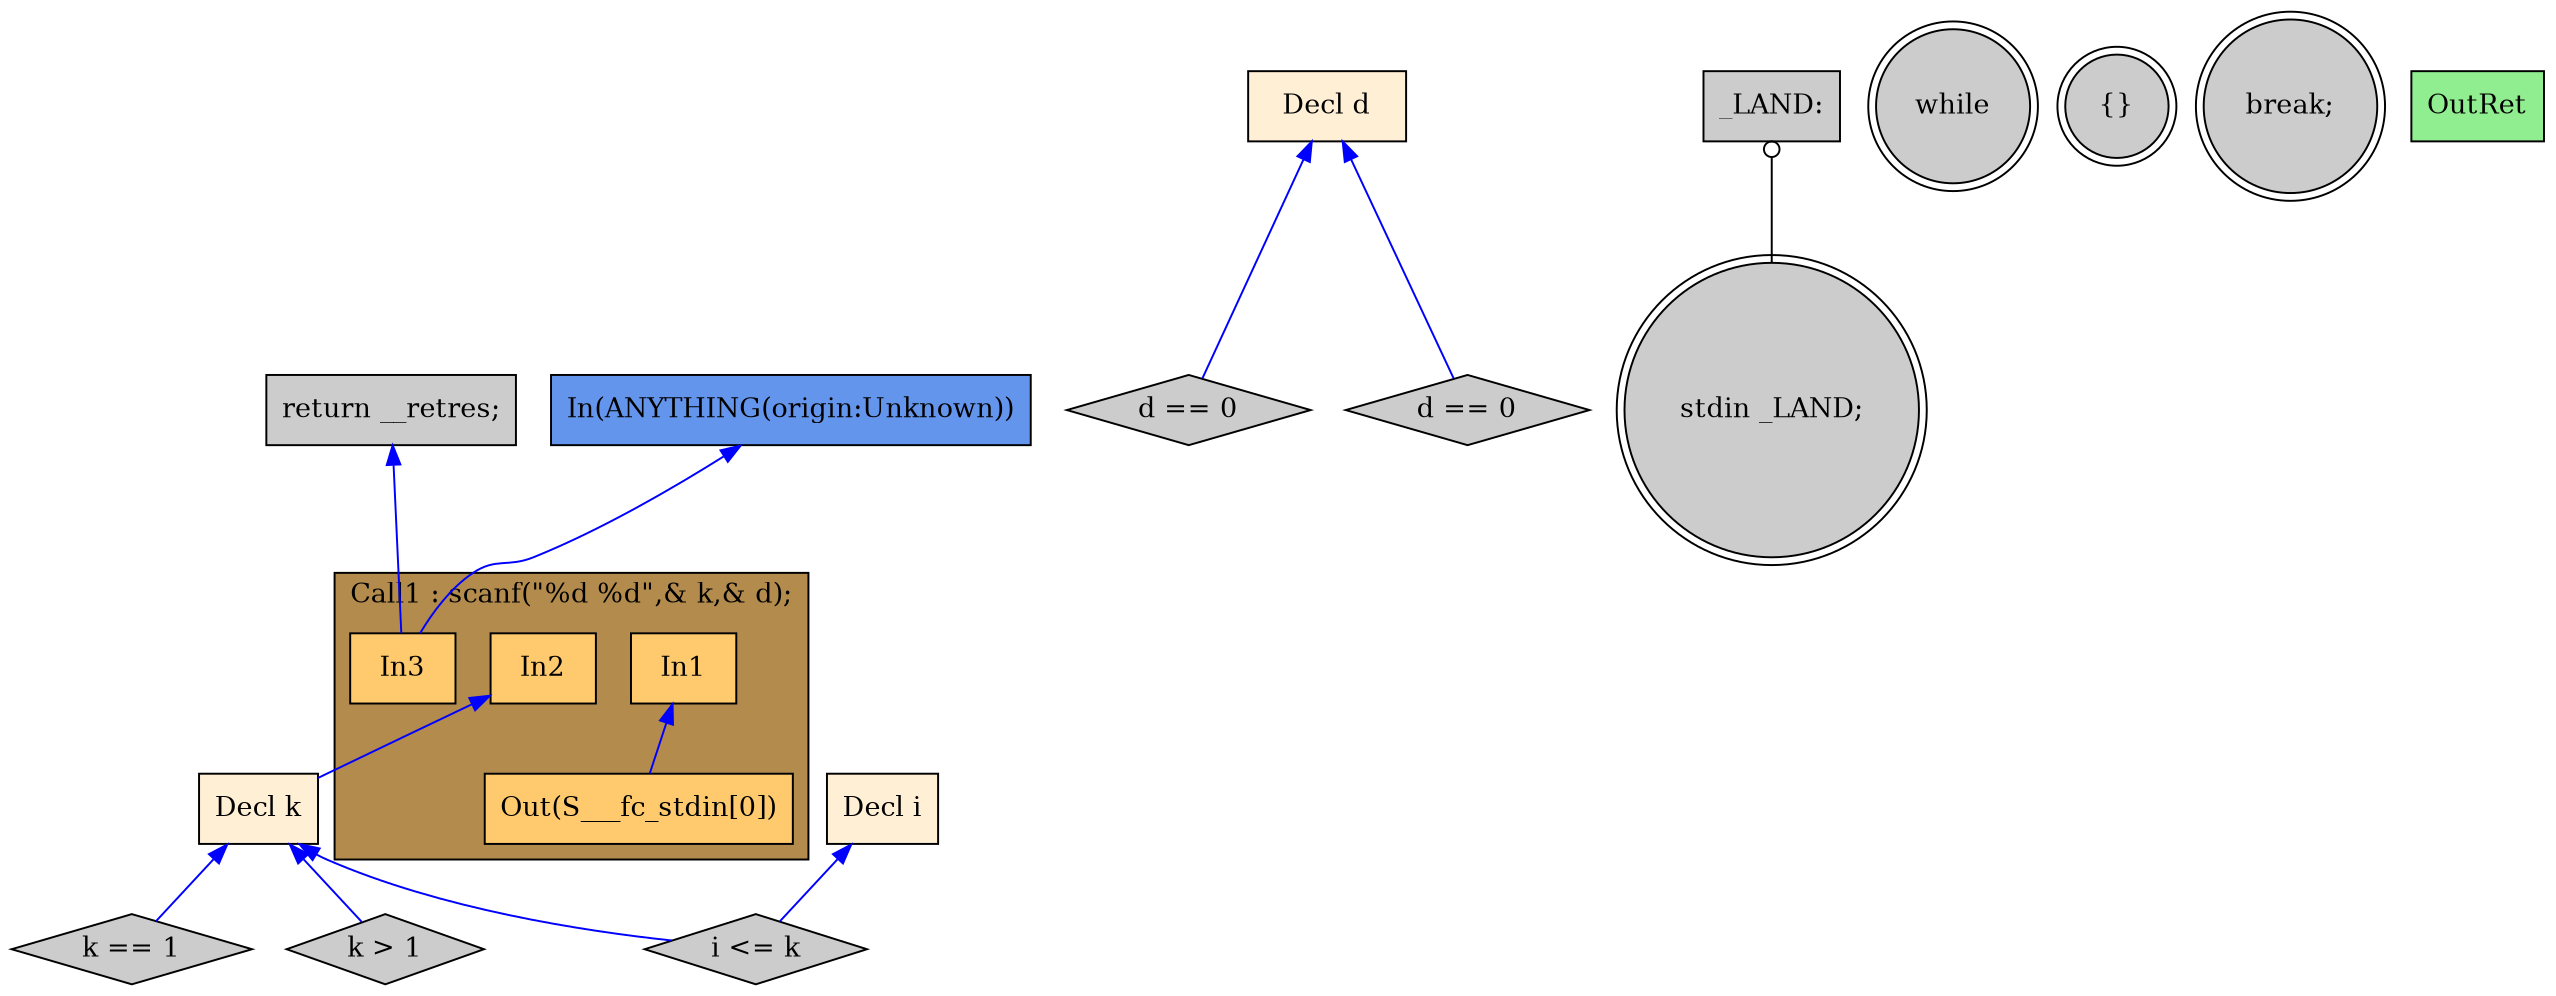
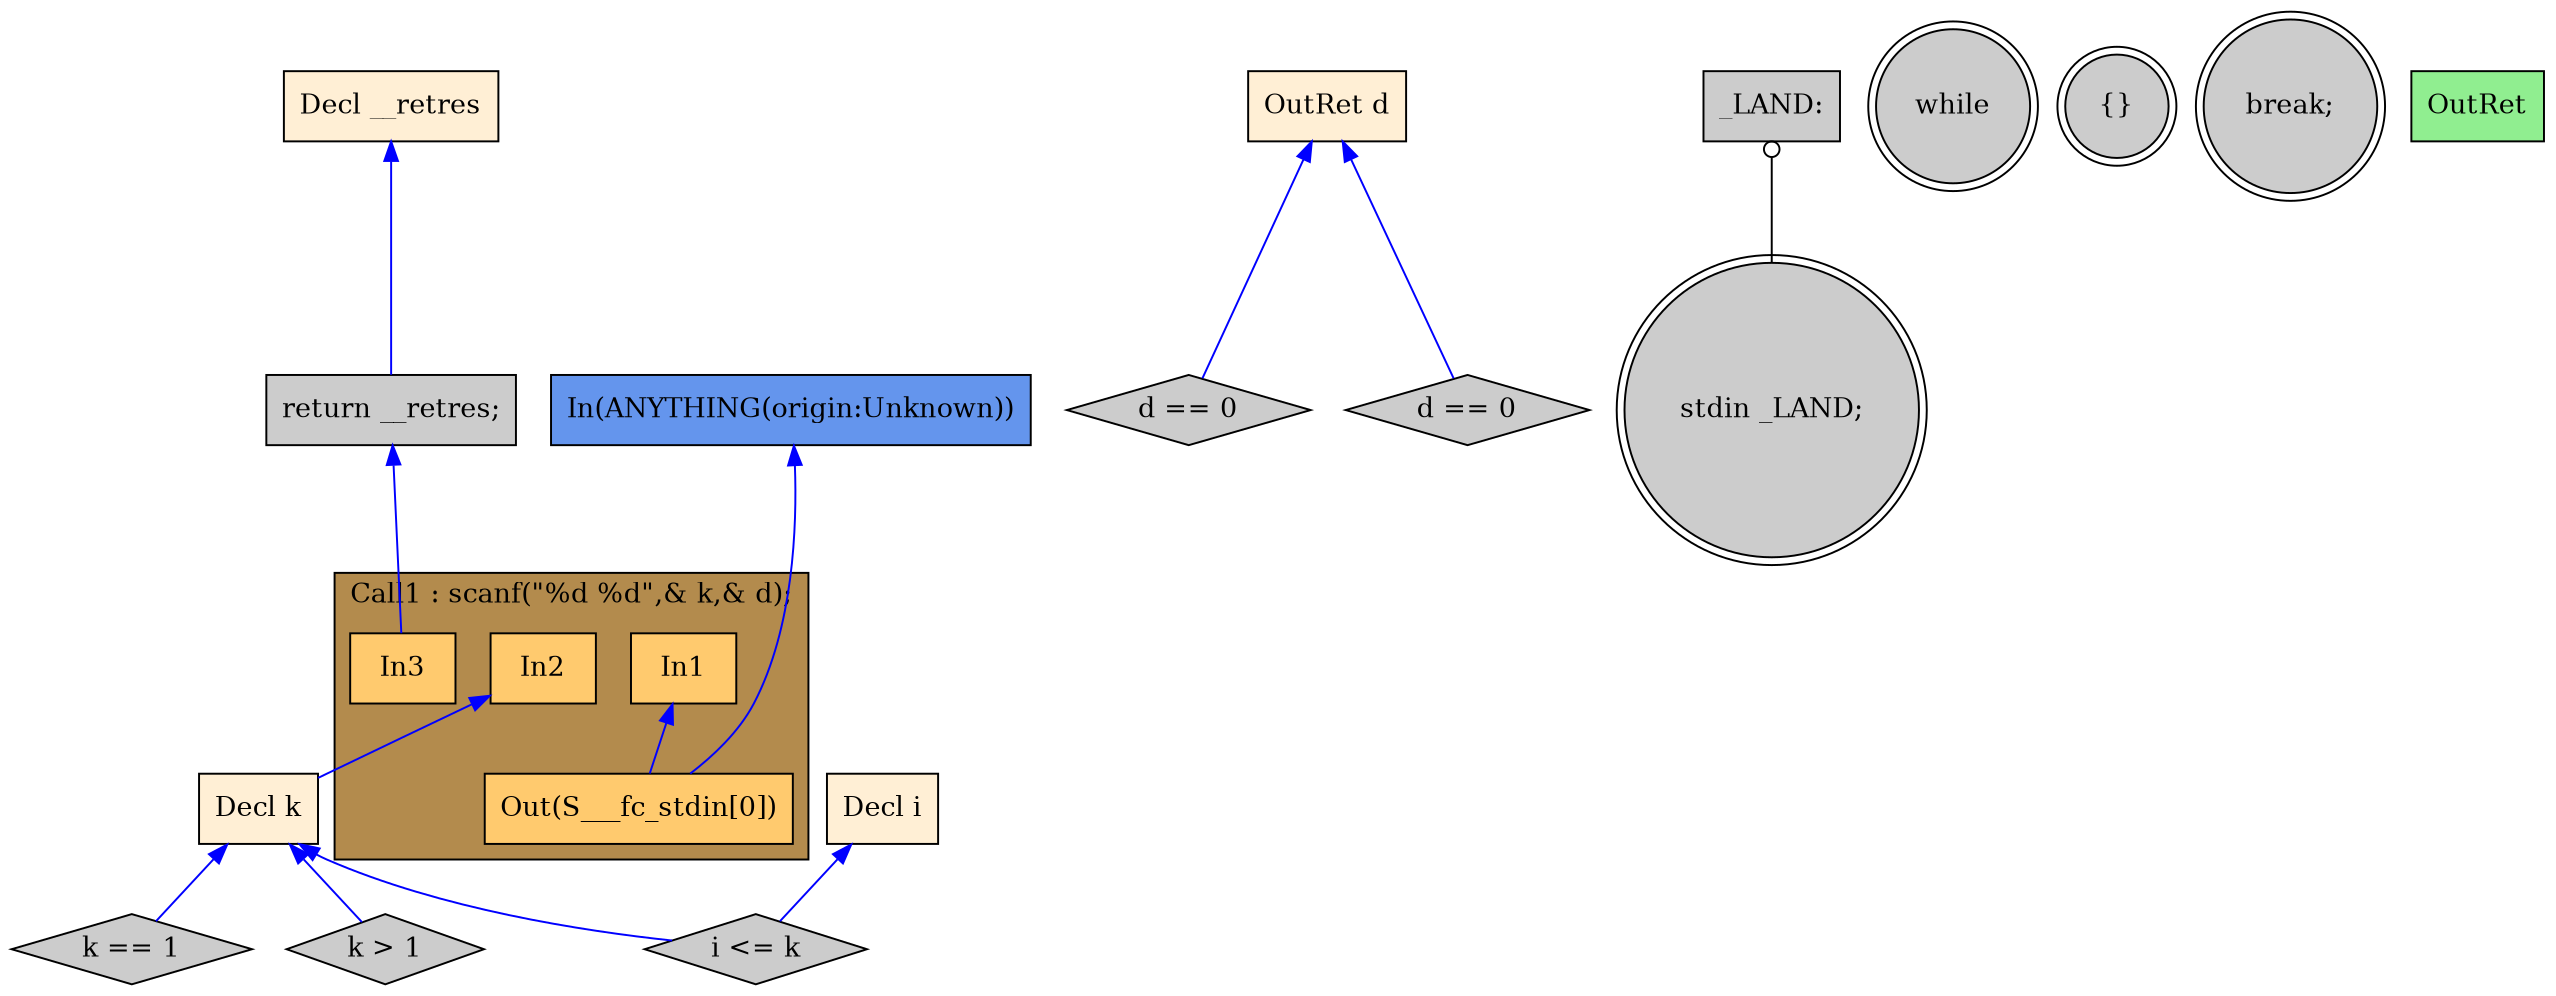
none -> (391, 106)
(1327, 106) -> (1327, 106)
(566, 543) -> (779, 634)
